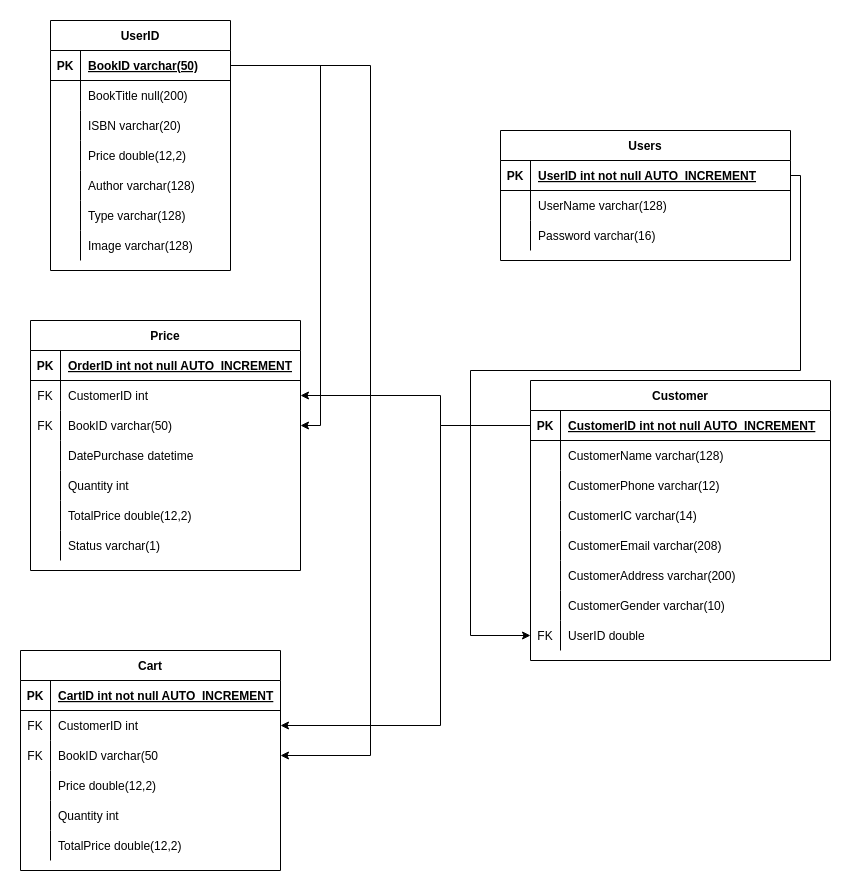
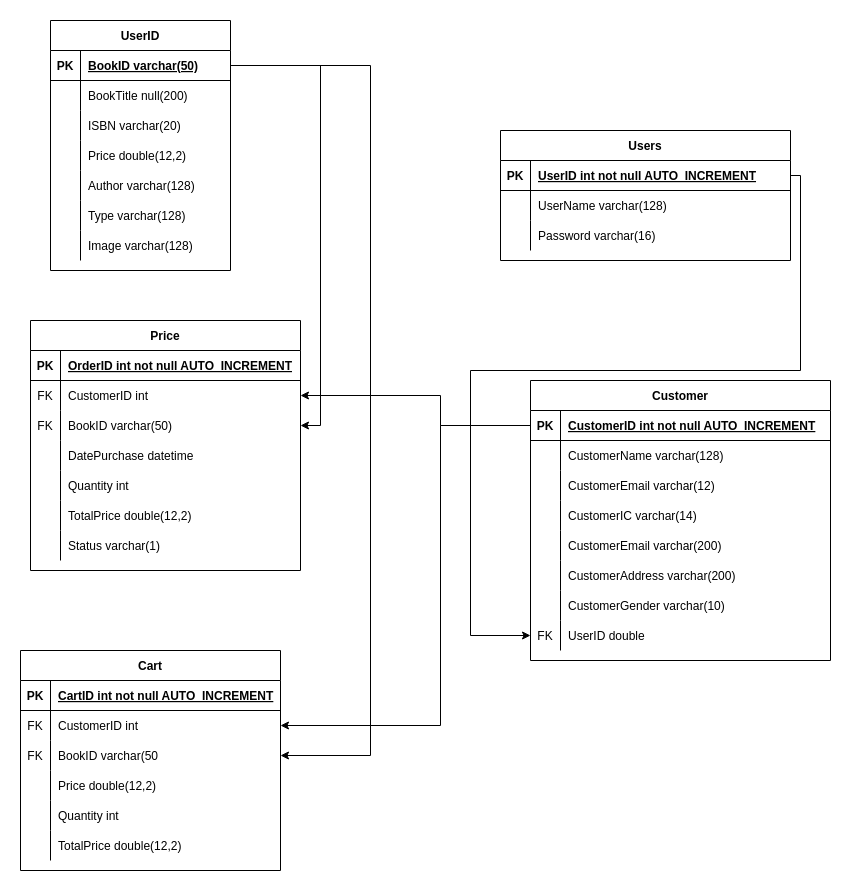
(650, 486) -> (647, 486)
(651, 546) -> (651, 546)
